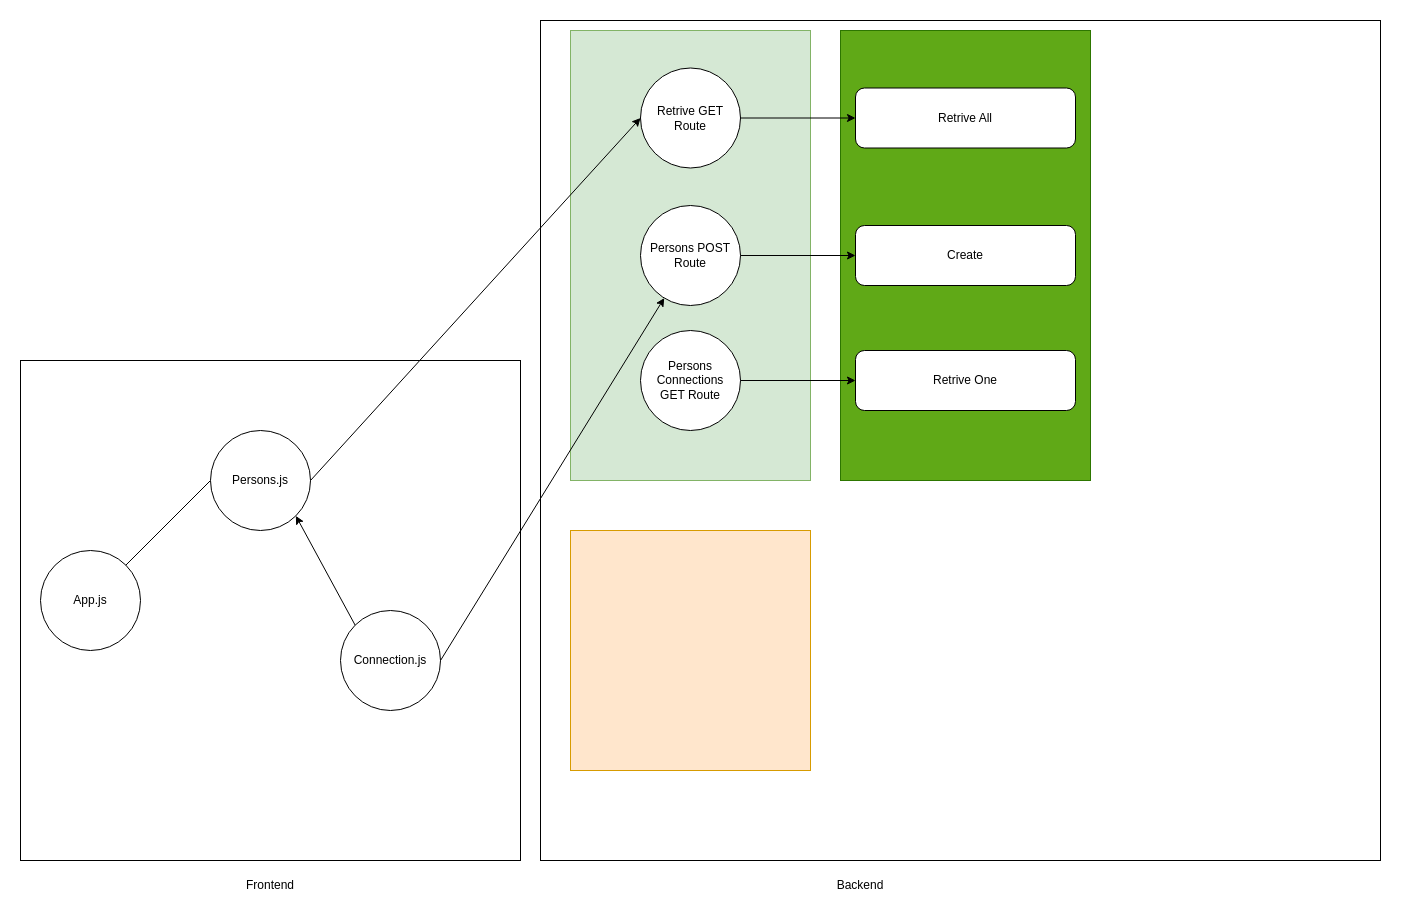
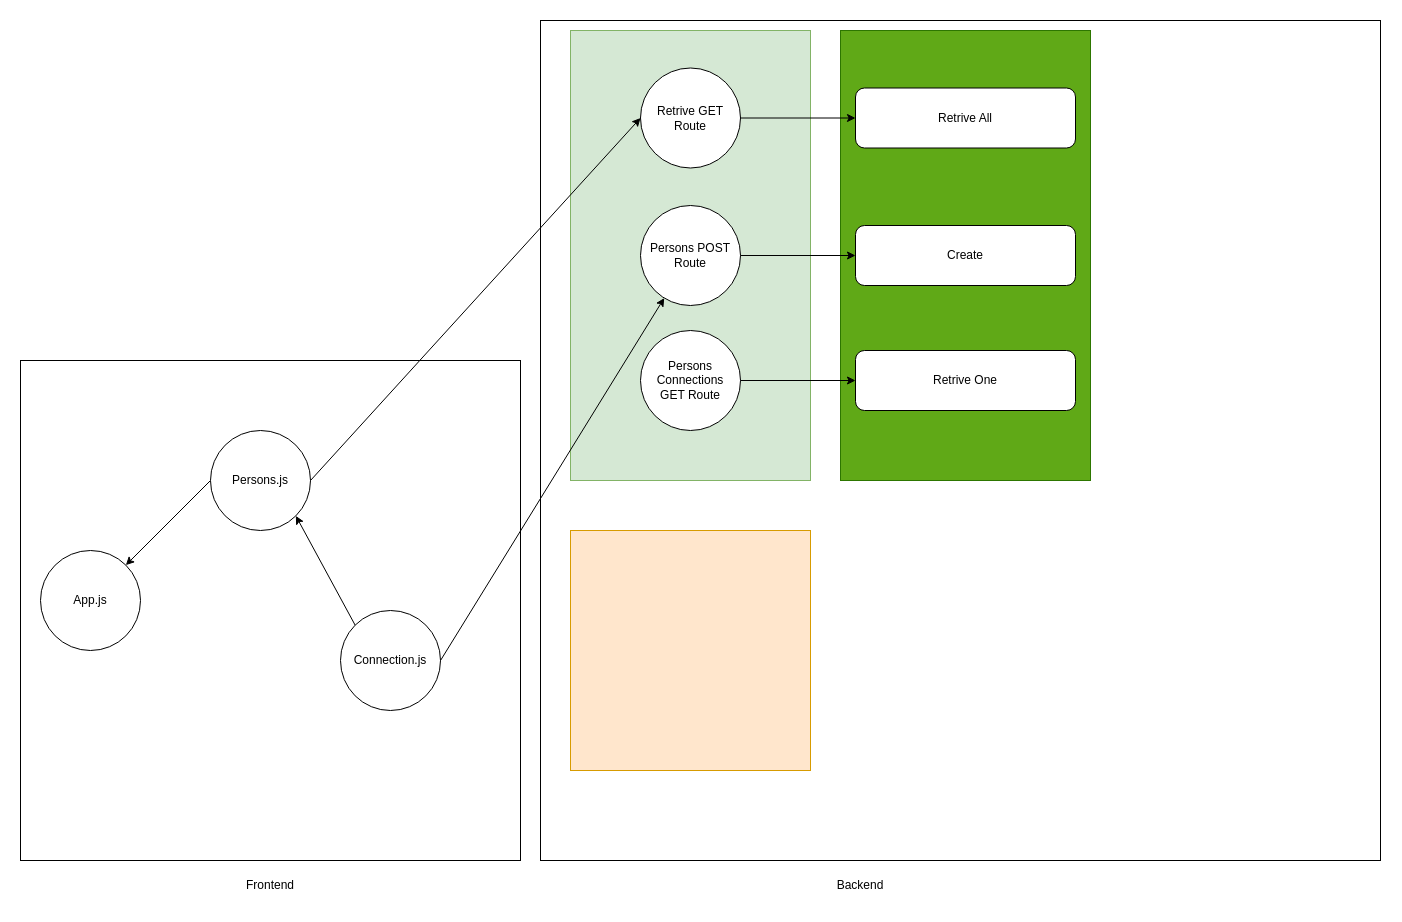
(129, 562) -> (132, 559)
